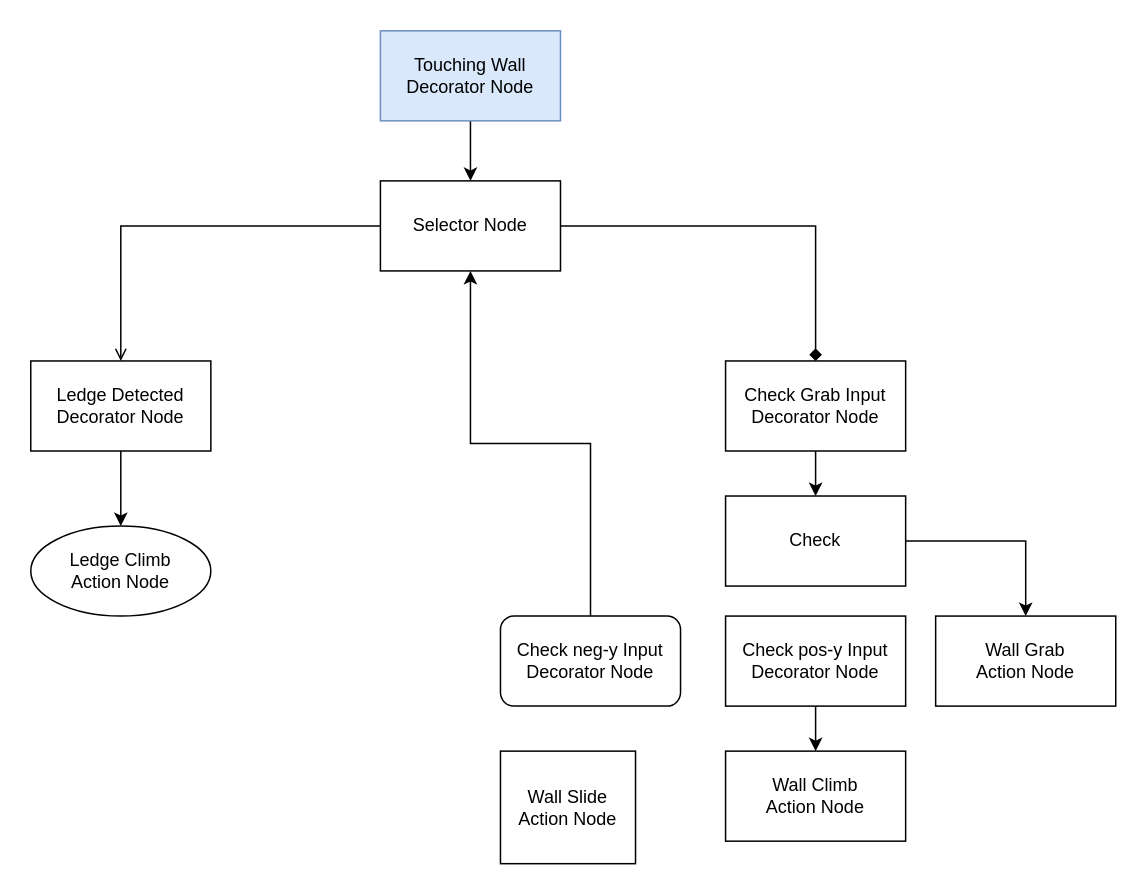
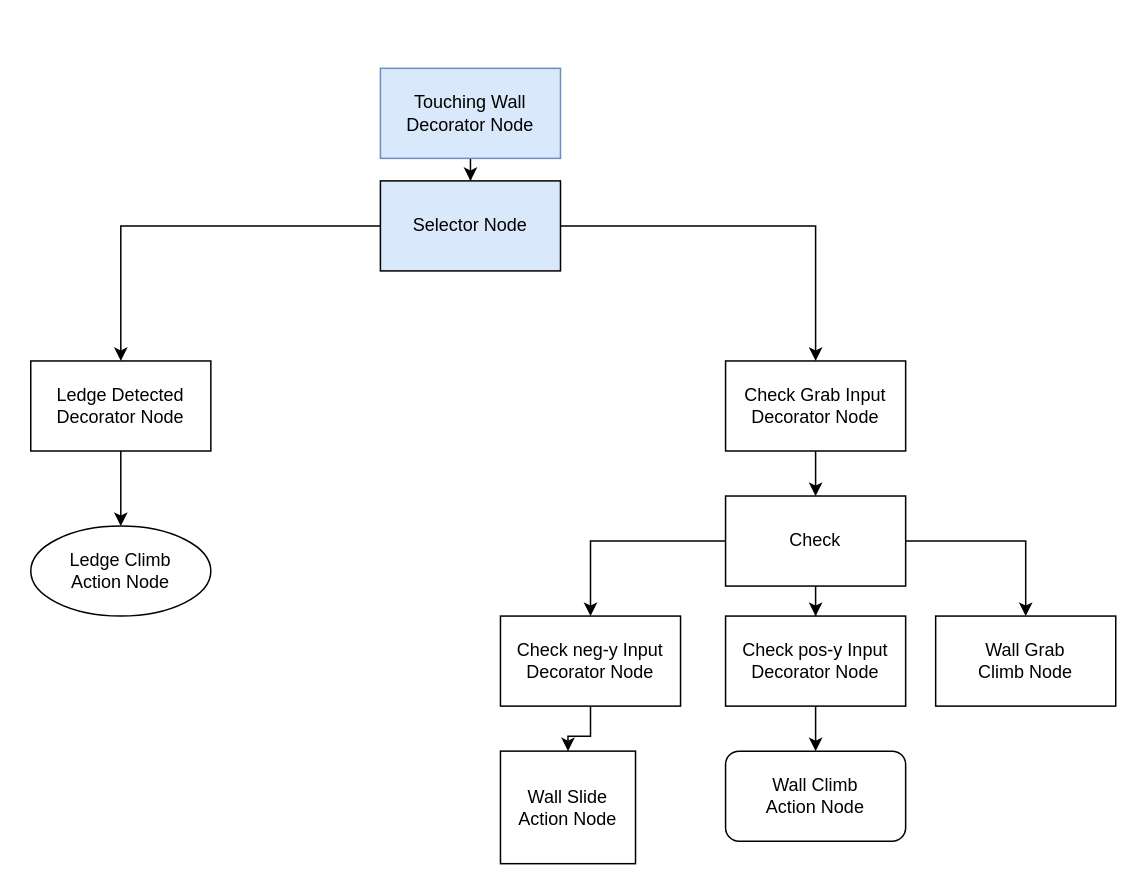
(470, 76) -> (470, 113)
(470, 226) -> (470, 226)
(815, 348) -> (815, 349)
(121, 351) -> (121, 349)
(496, 443) -> (590, 734)
none -> (659, 541)
none -> (815, 606)
(590, 661) -> (590, 661)
(1025, 661) -> (1025, 661)
(815, 796) -> (815, 796)
